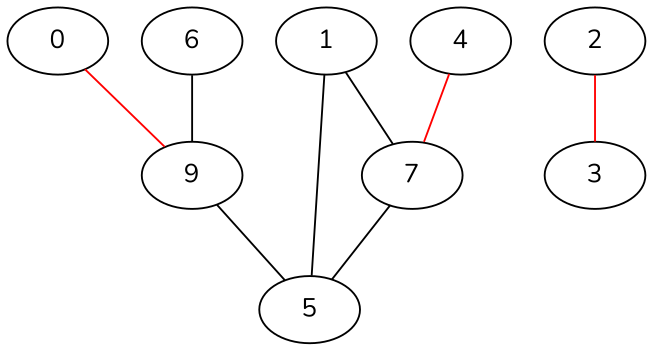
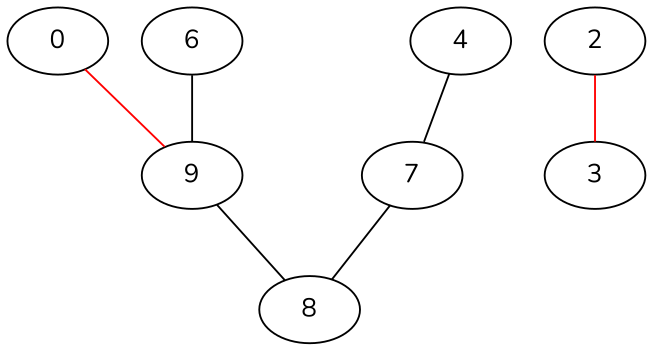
(326, 41) -> none
(437, 108) -> (437, 108)
(310, 310) -> (310, 310)
